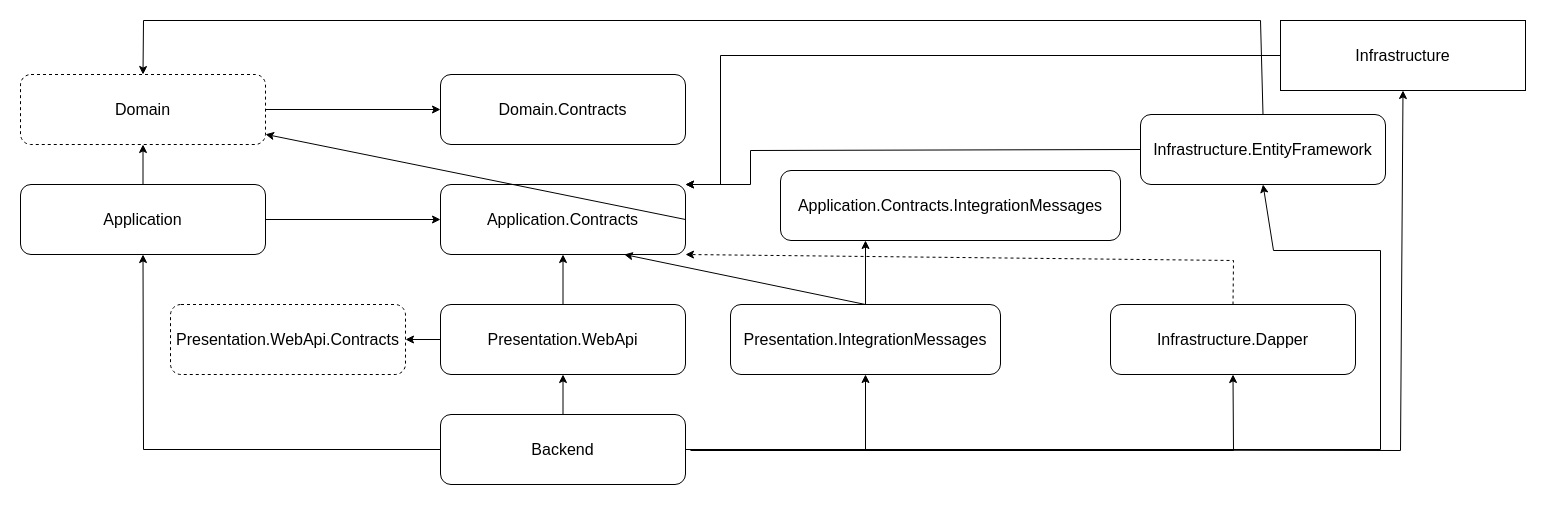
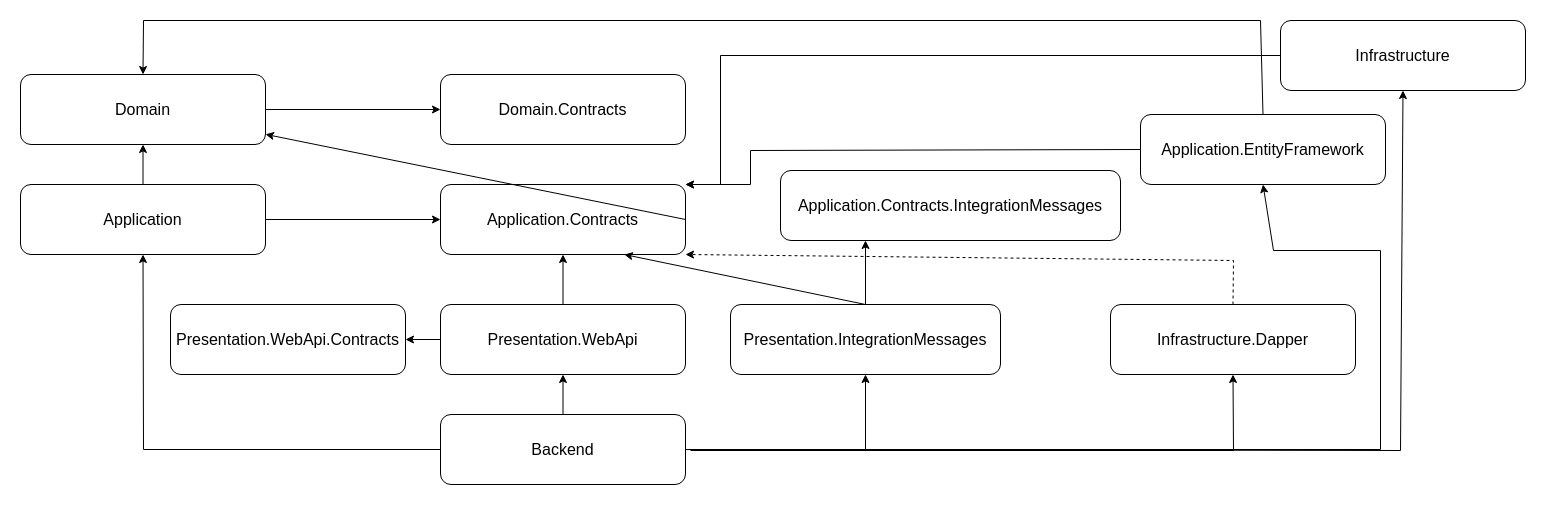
(1403, 56) -> (1403, 56)
(143, 110) -> (143, 110)
(1263, 150) -> (1263, 150)
(288, 340) -> (288, 340)
